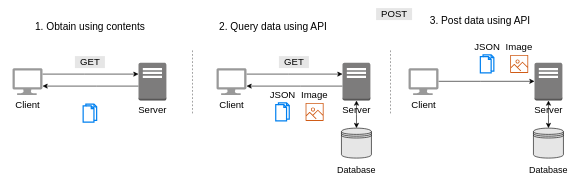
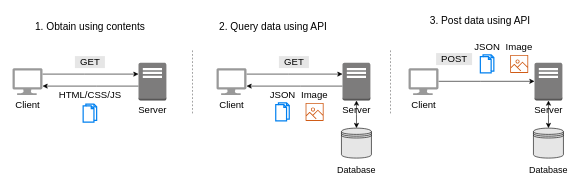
(394, 14) -> (454, 59)
none -> (90, 95)
